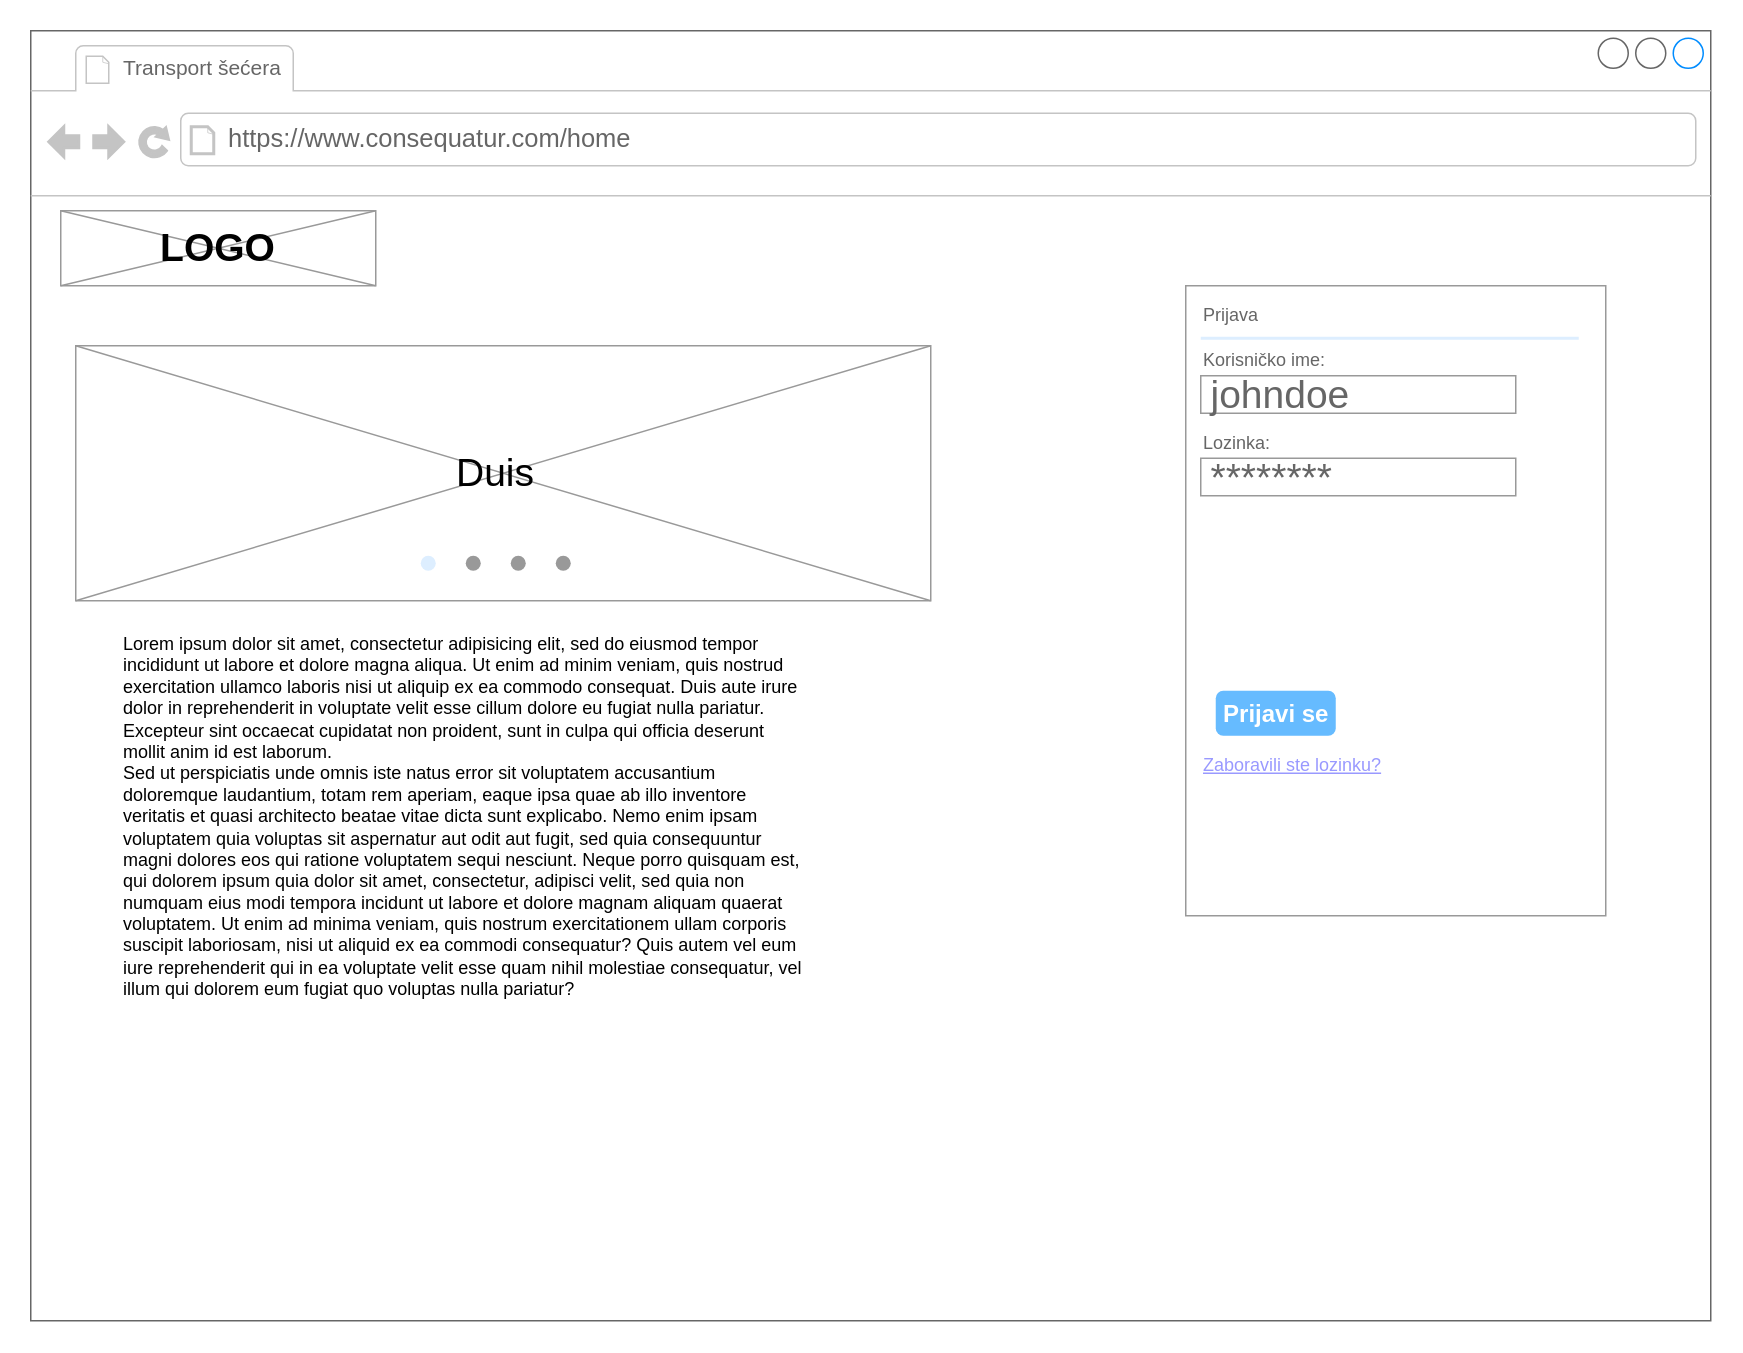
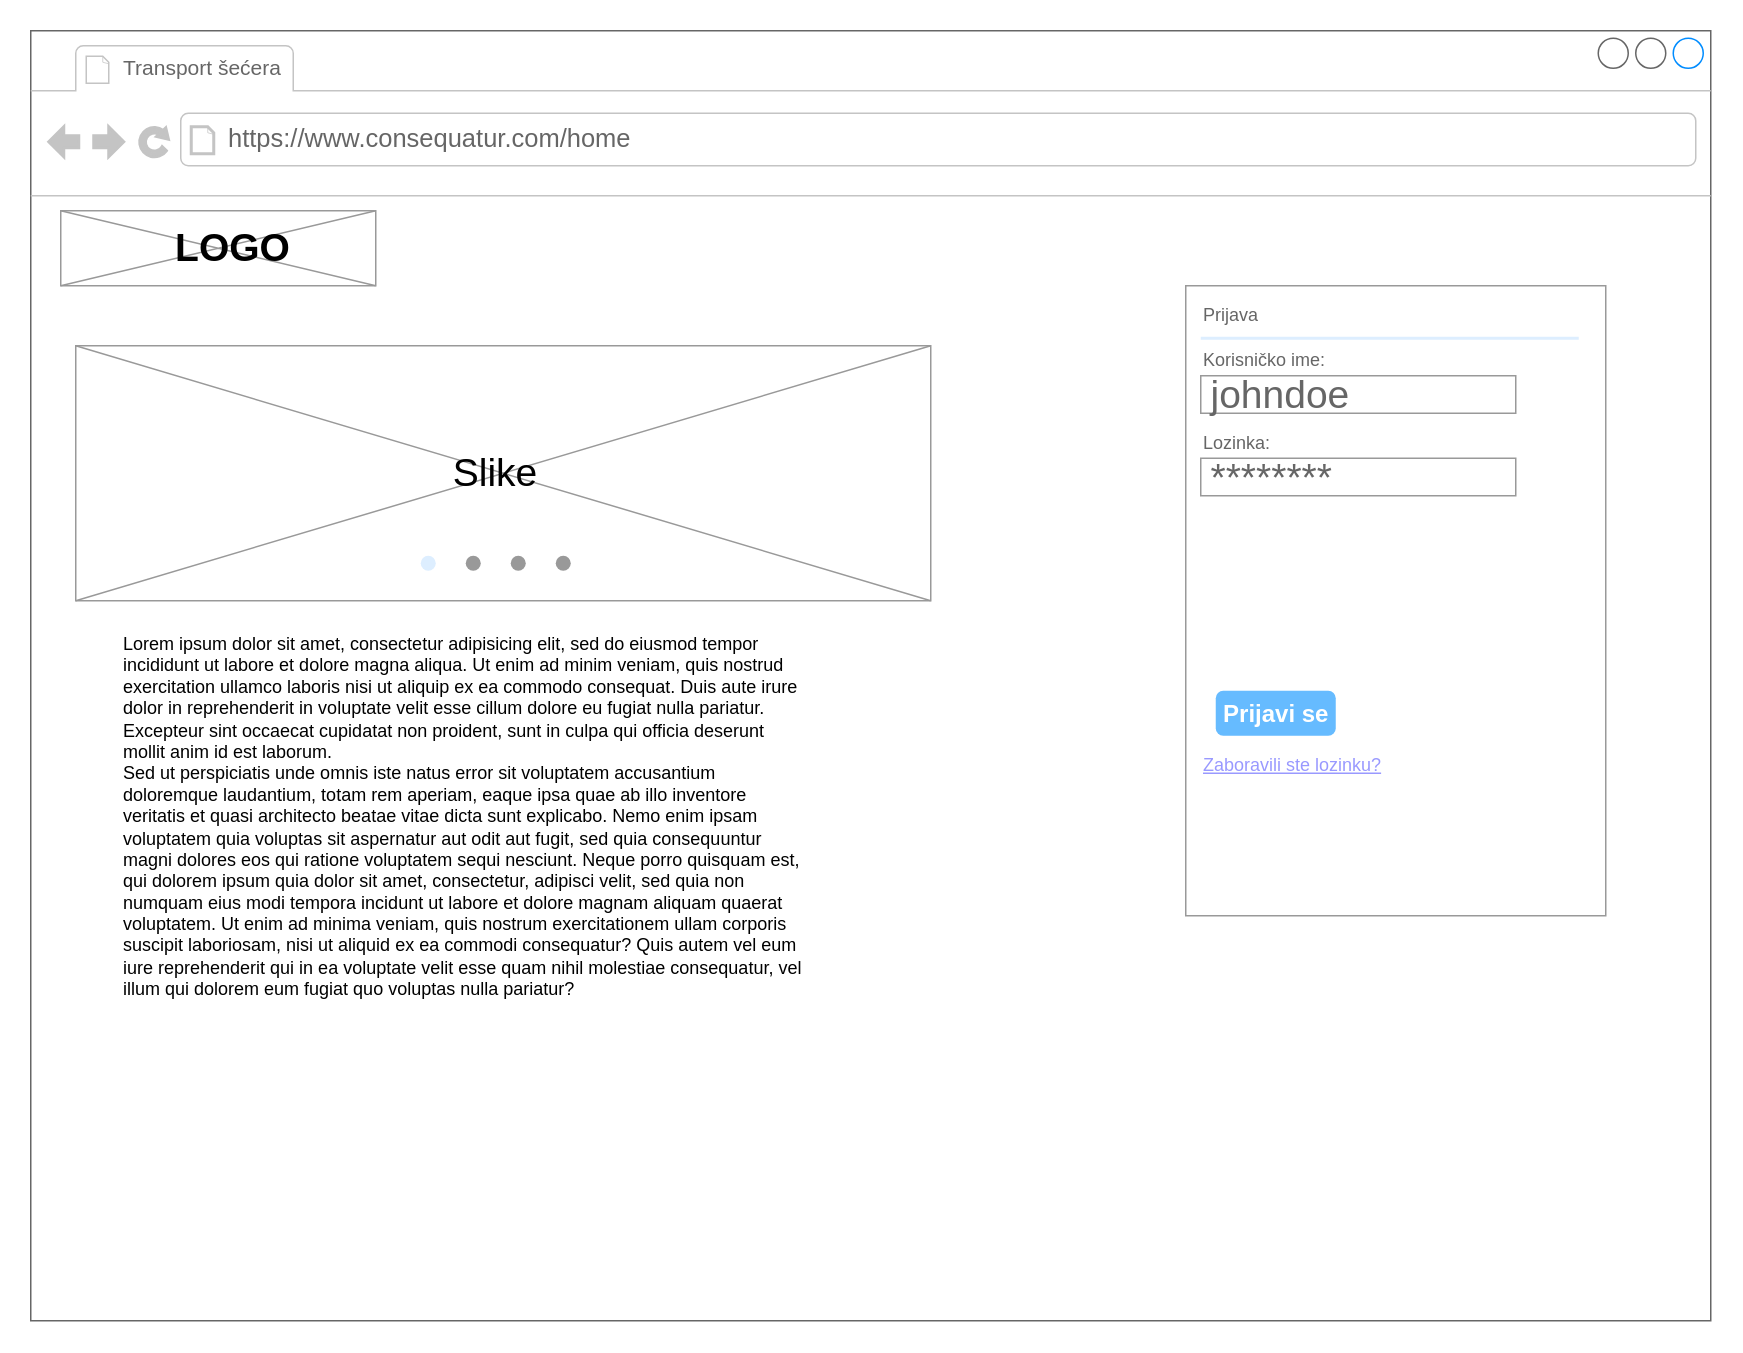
(218, 248) -> (233, 248)
(496, 473) -> (496, 473)
